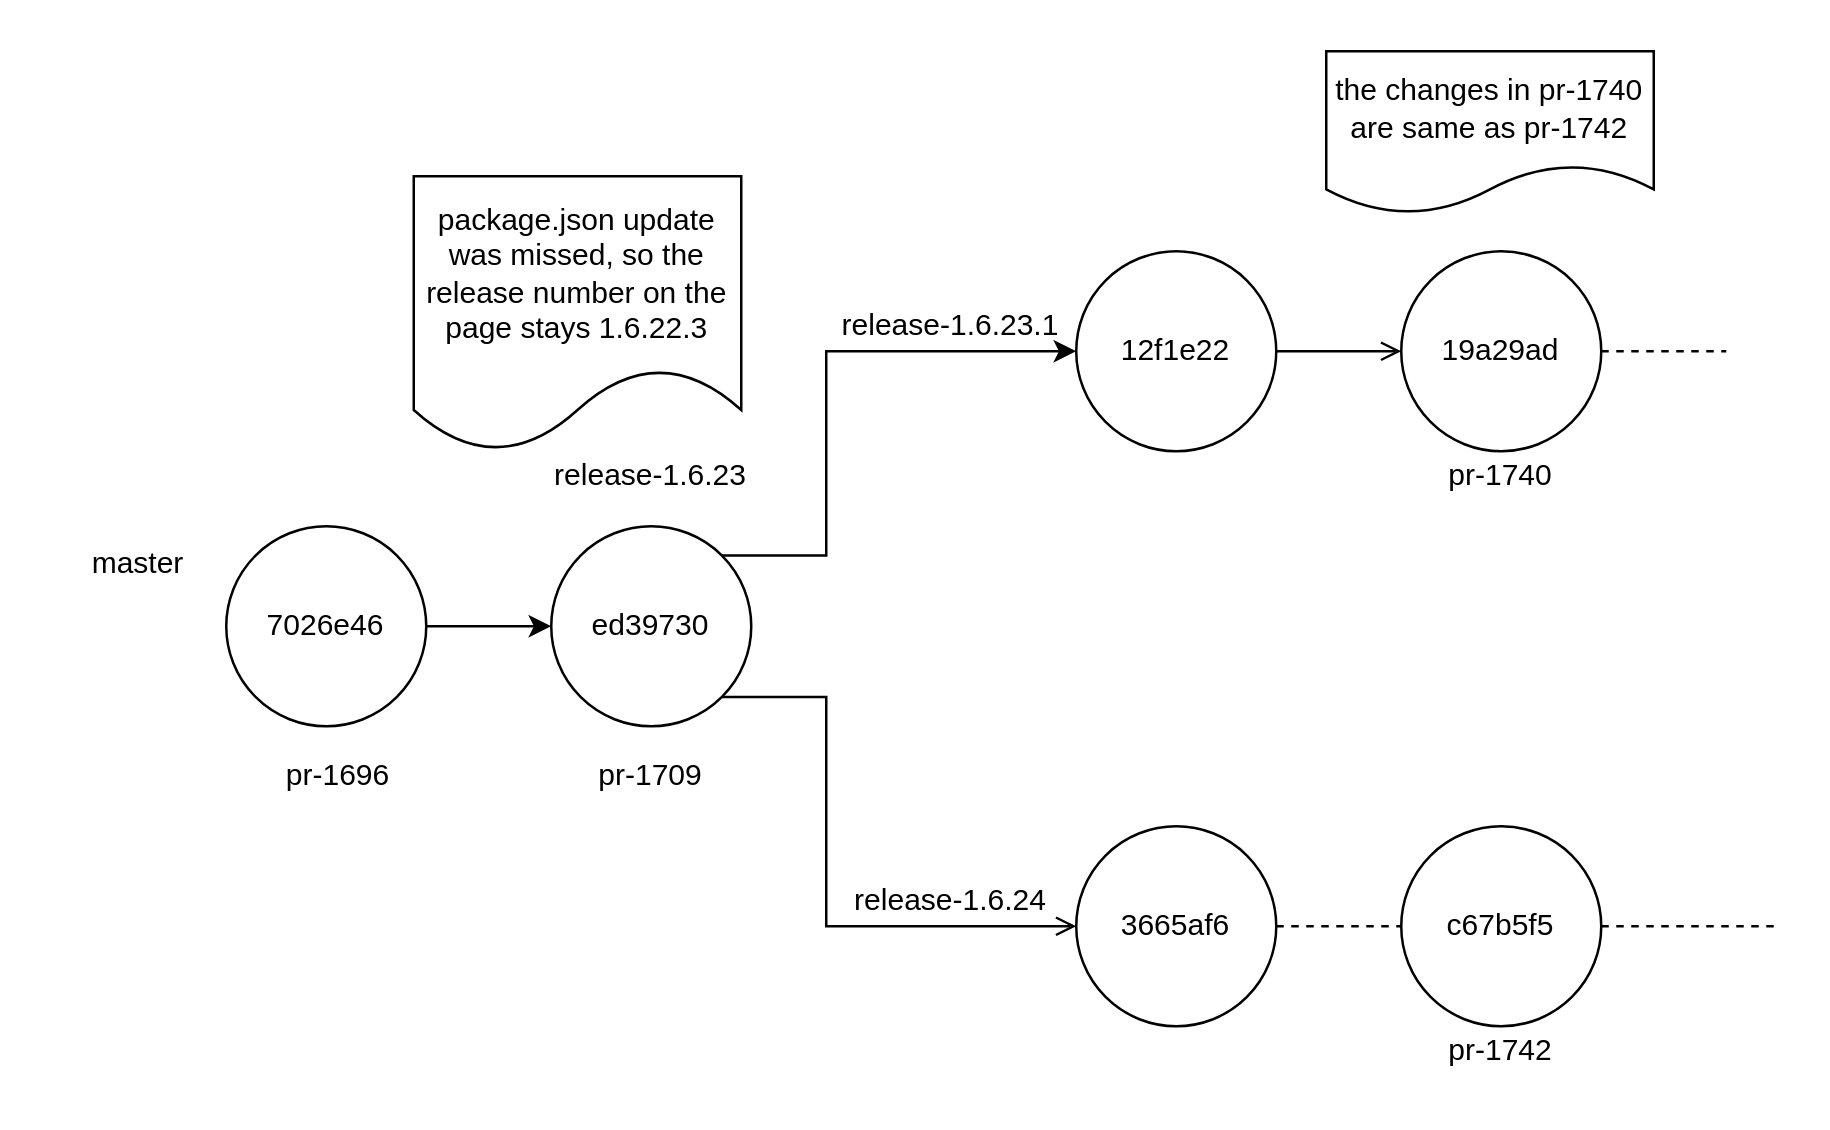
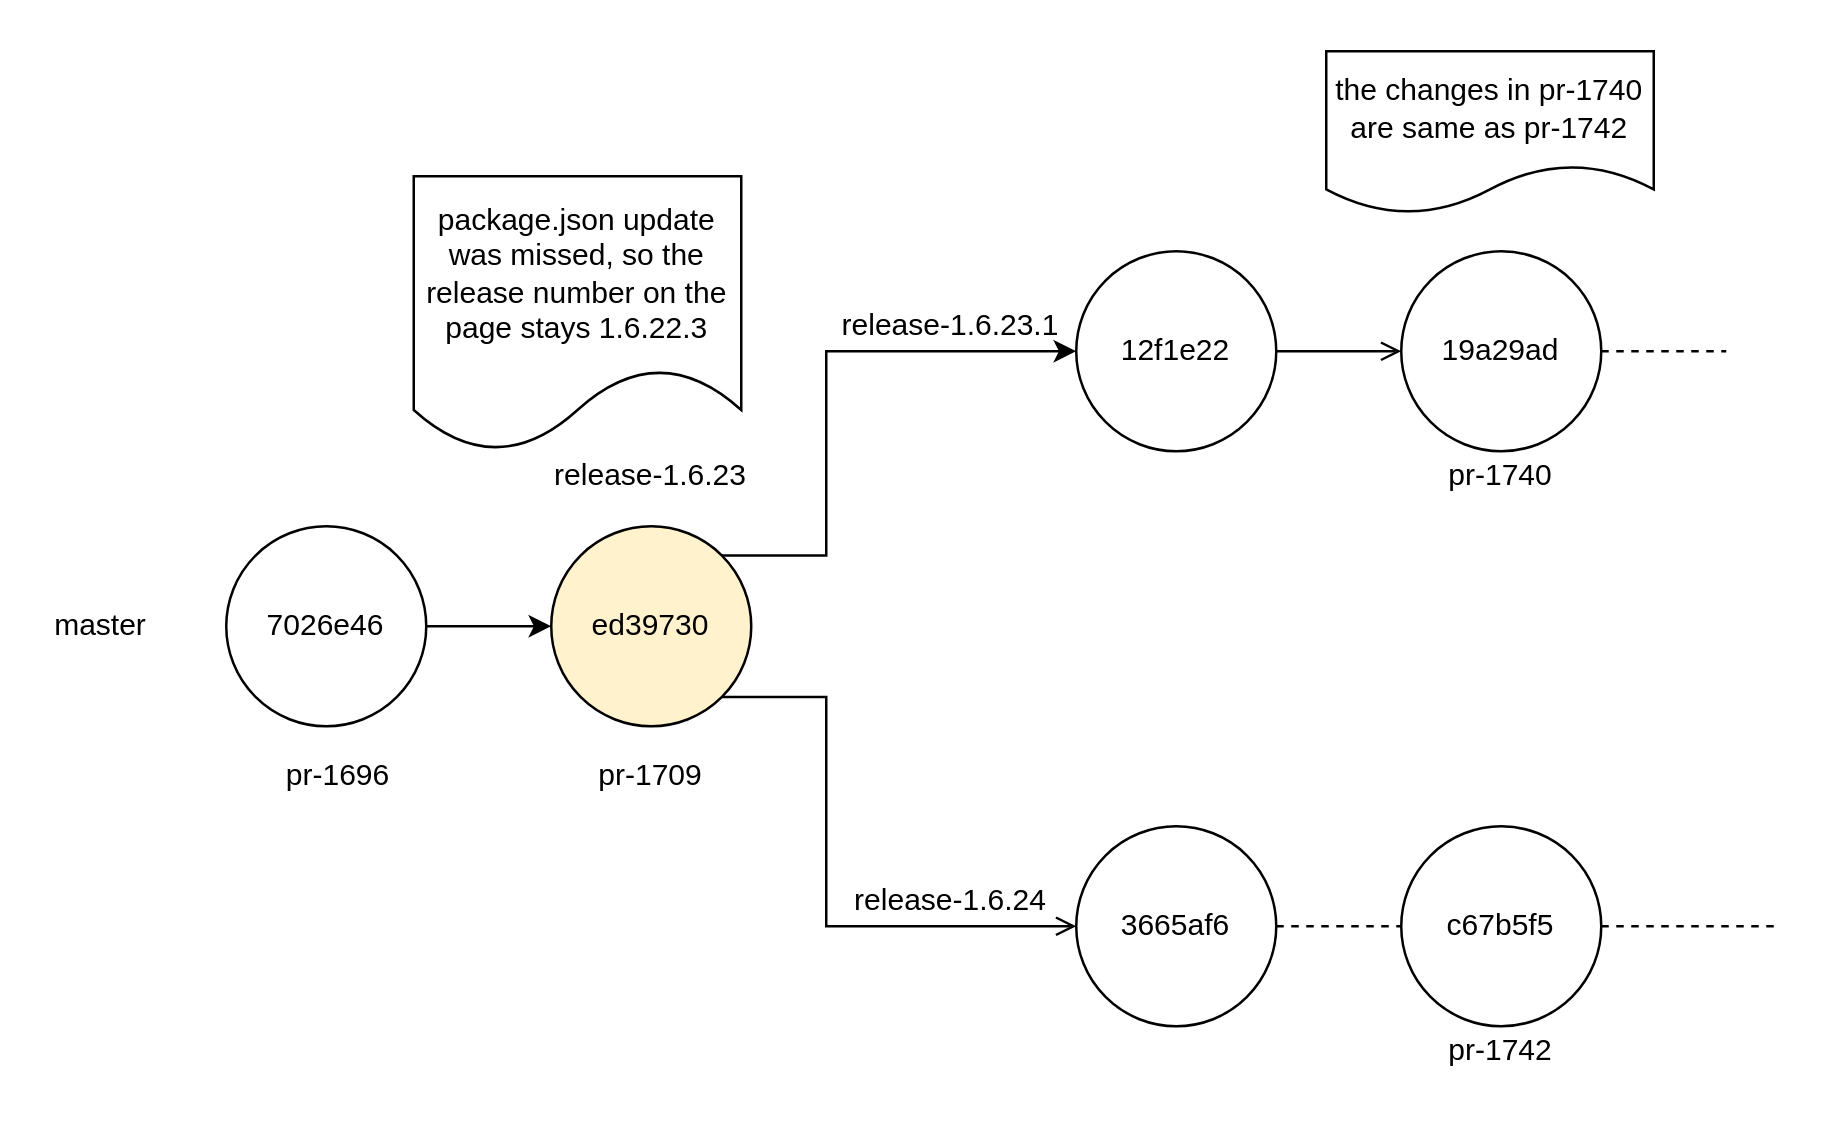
(139, 564) -> (101, 626)
(651, 626) -> (651, 626)
